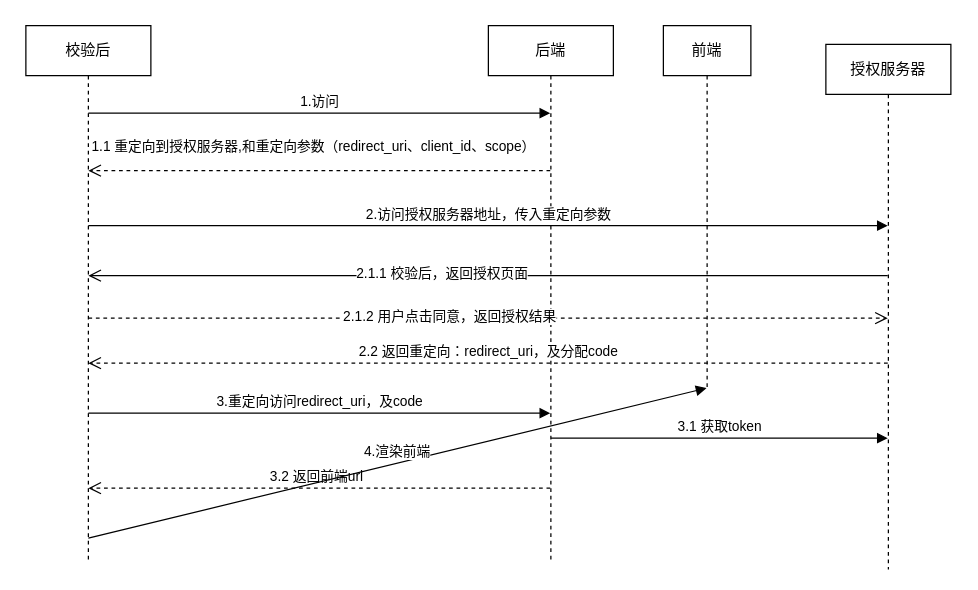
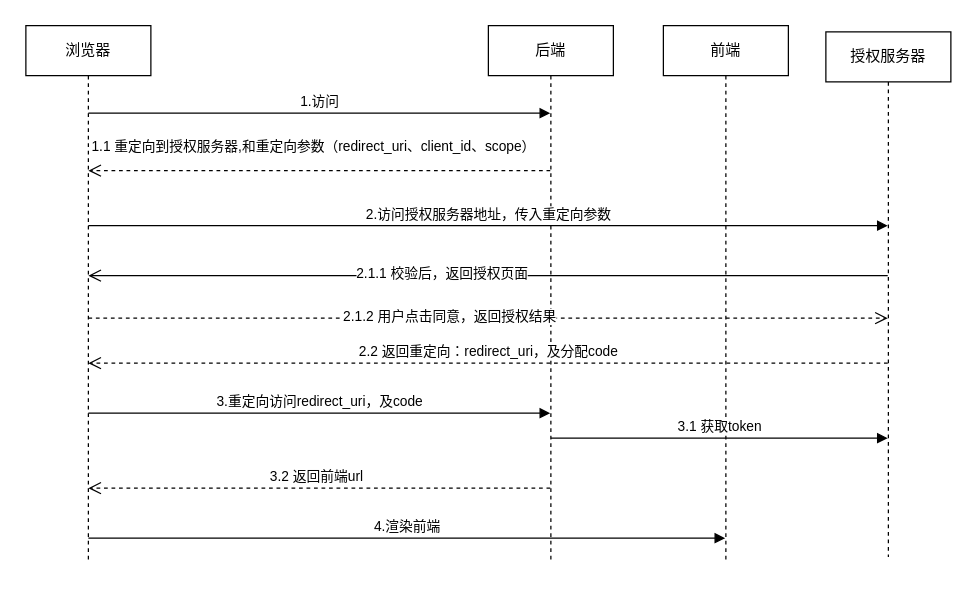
(88, 51) -> (88, 51)
(707, 207) -> (726, 294)
(888, 307) -> (888, 294)
